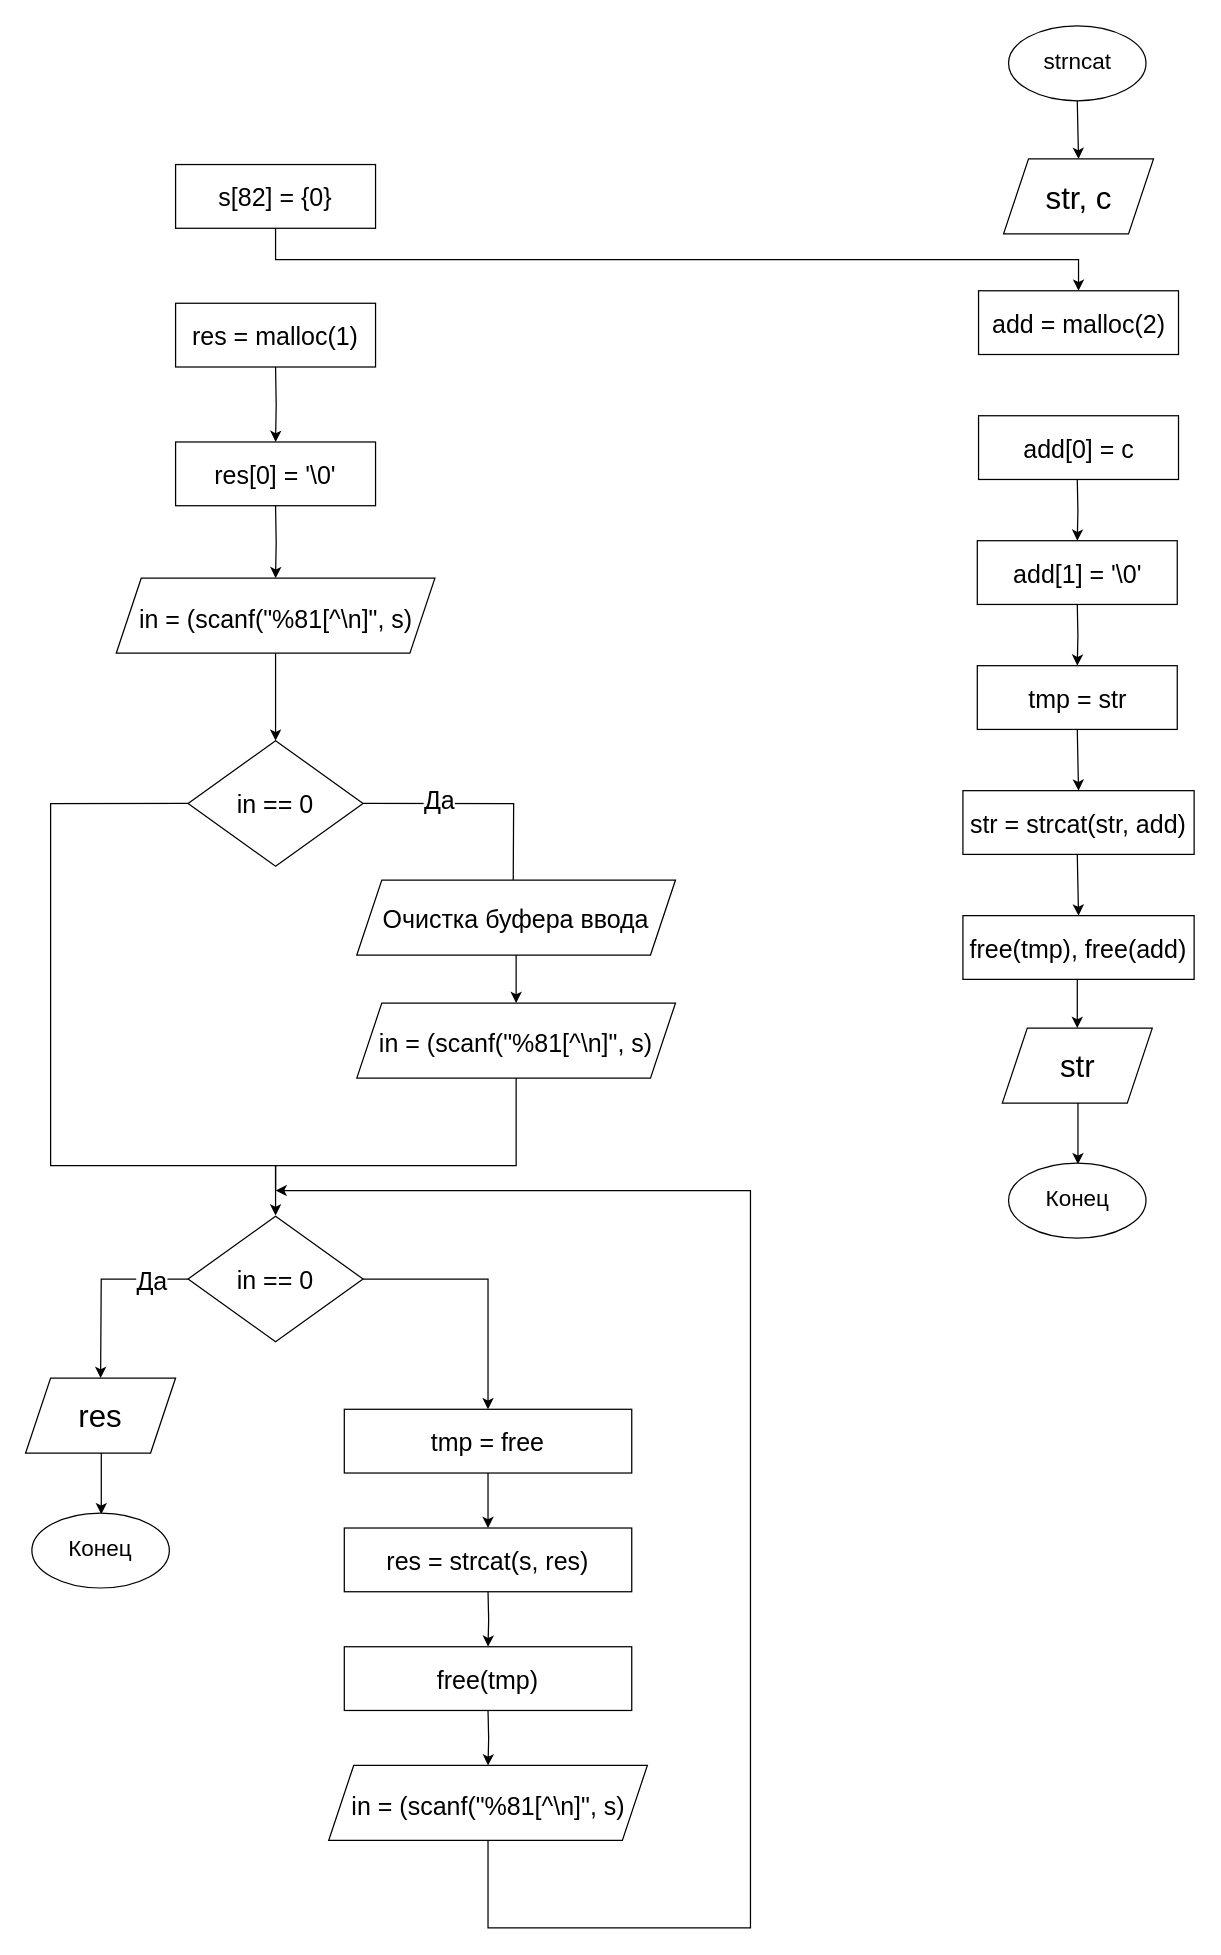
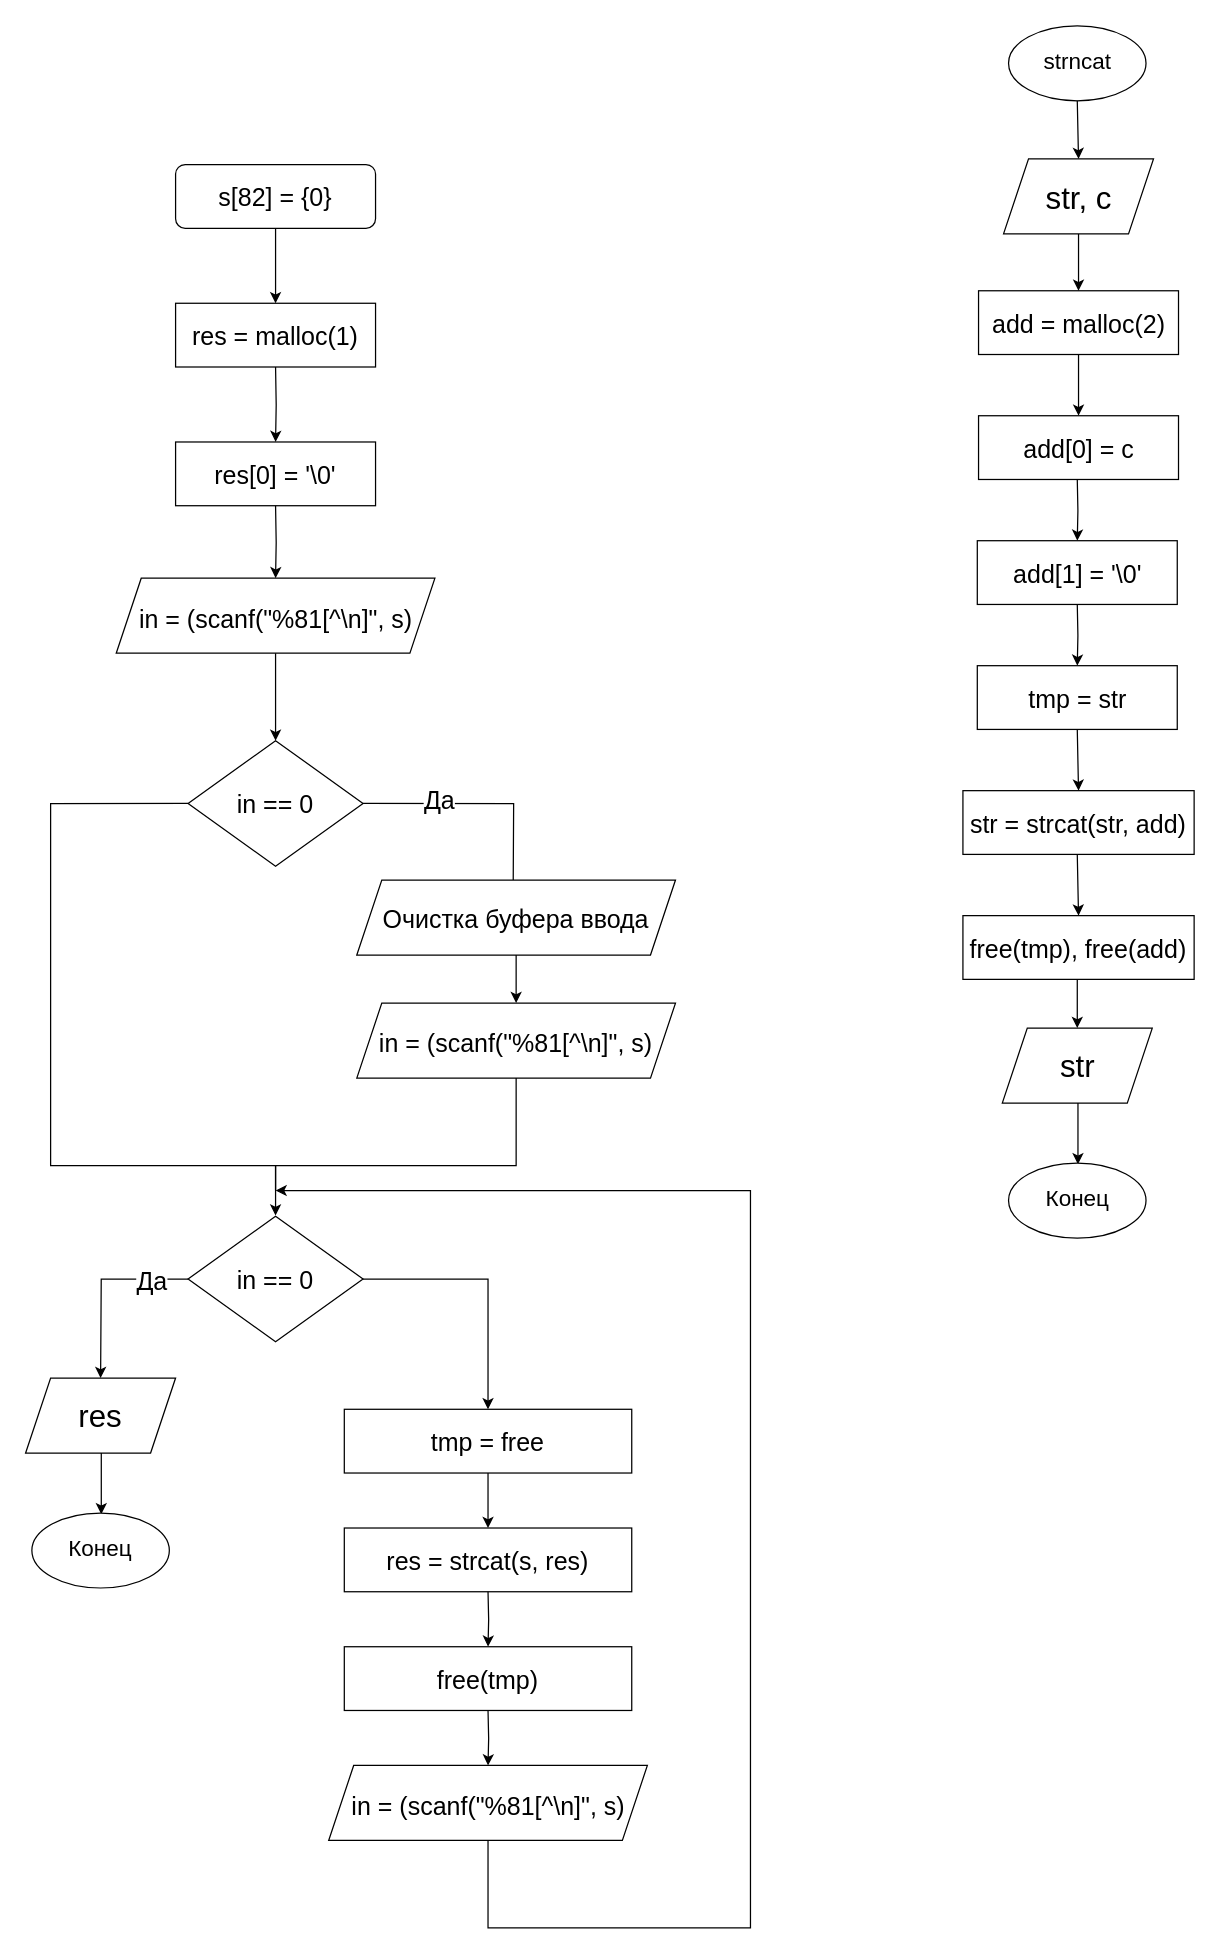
(276, 196) -> (276, 196)
none -> (1079, 246)
(675, 259) -> (276, 276)
none -> (1079, 381)
